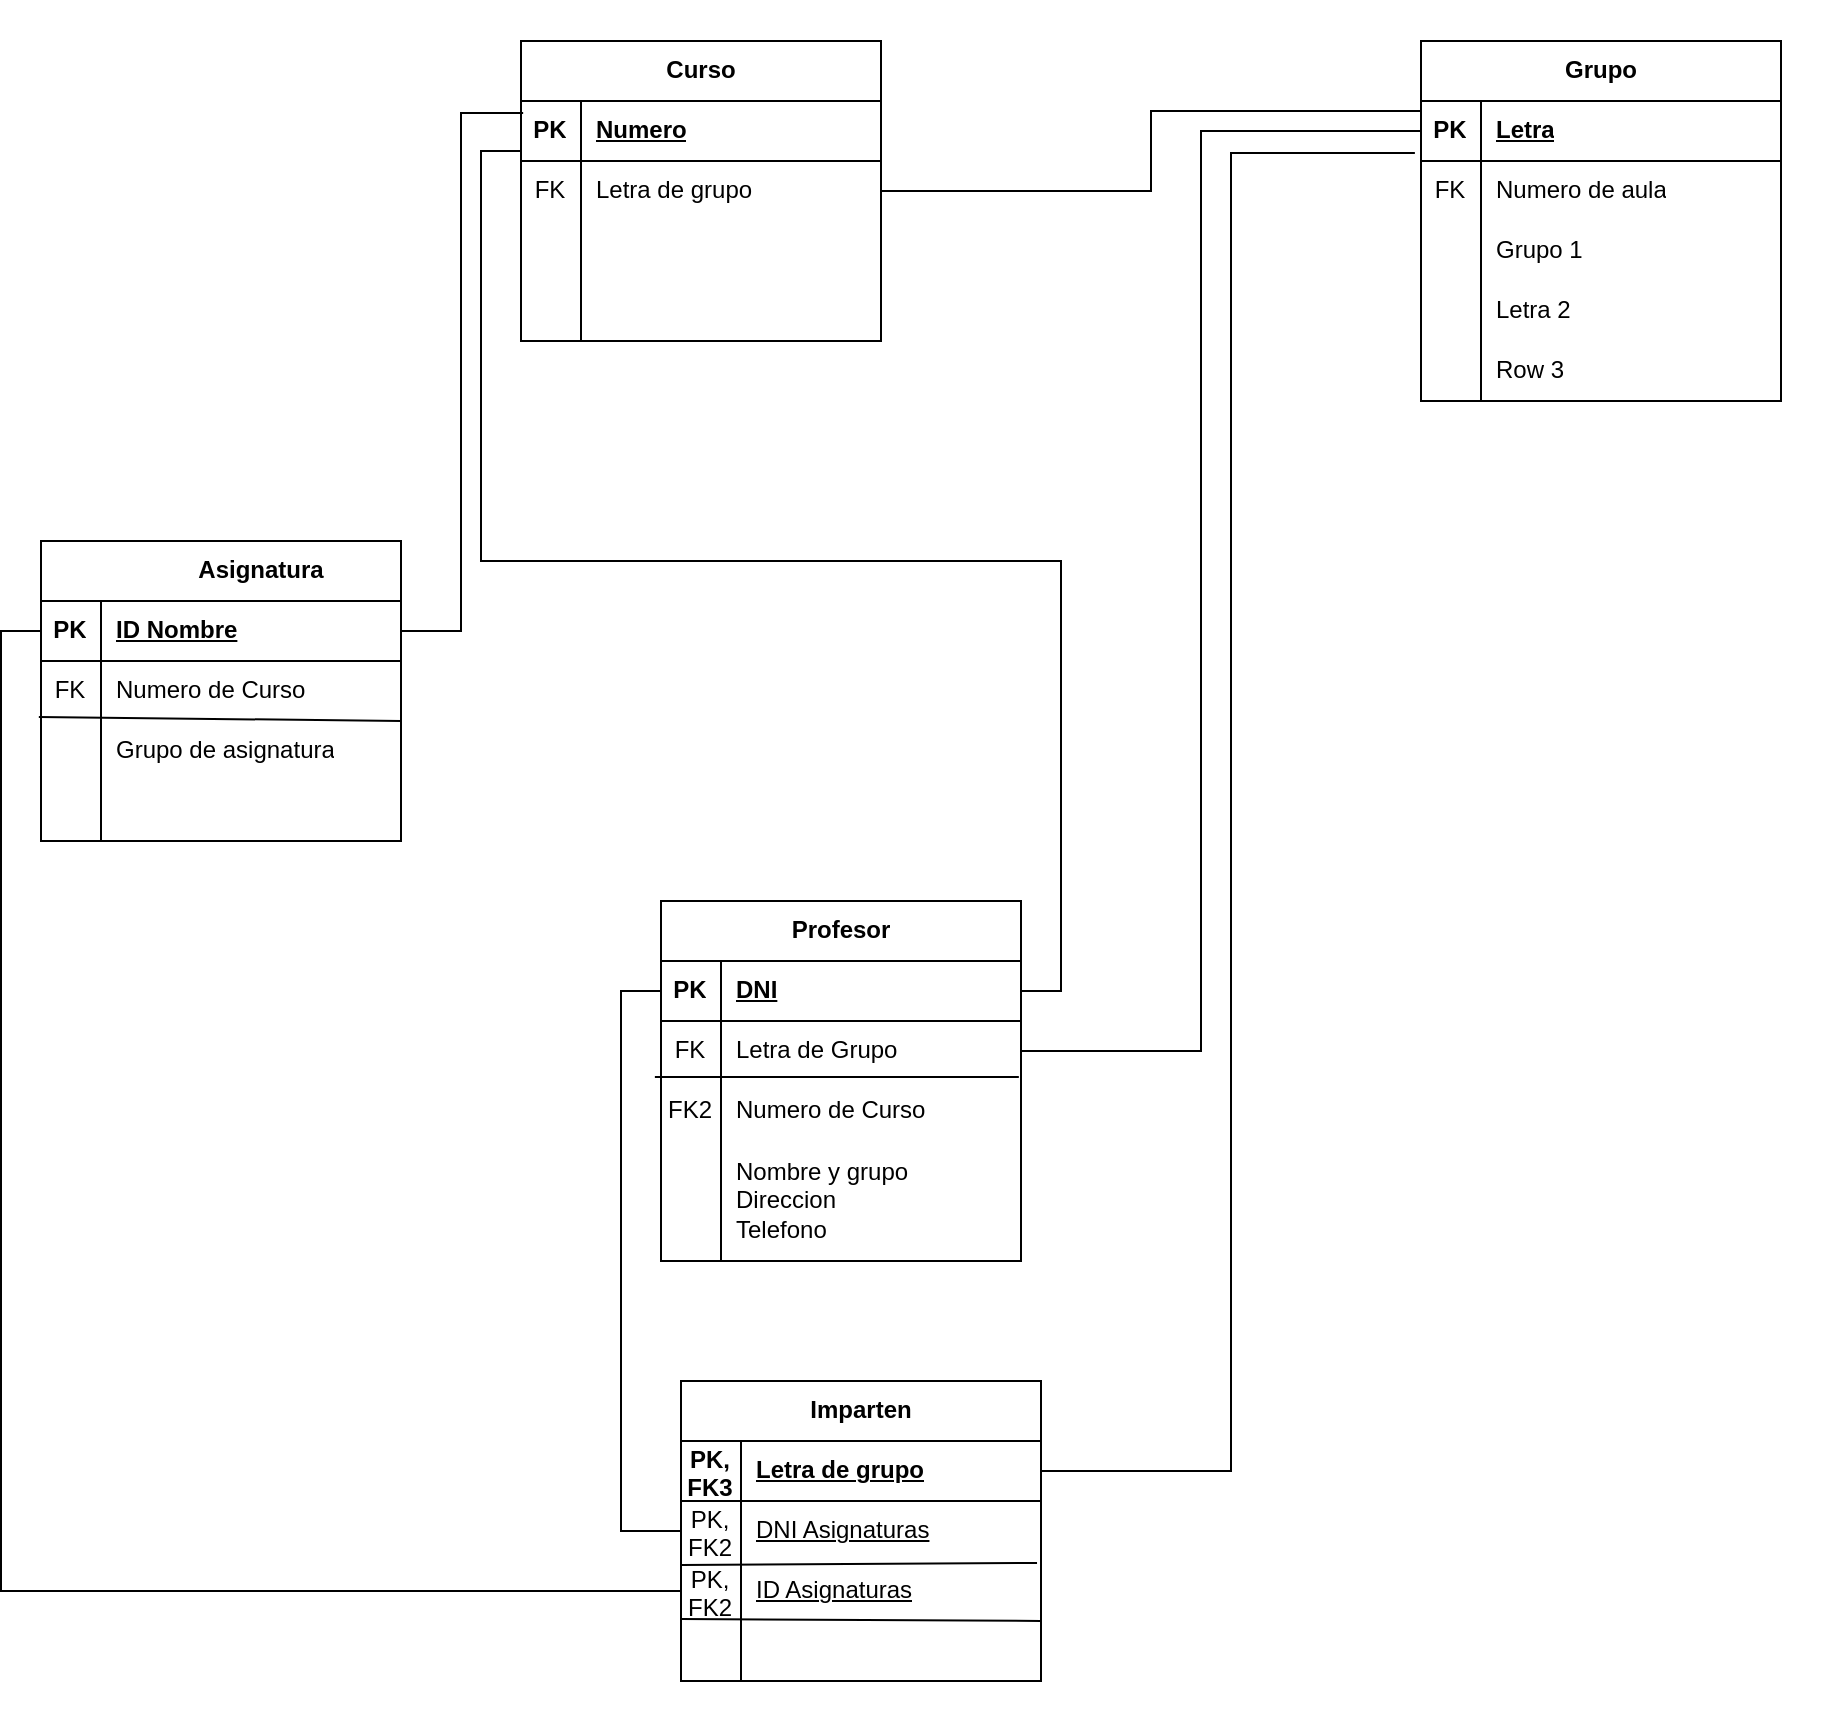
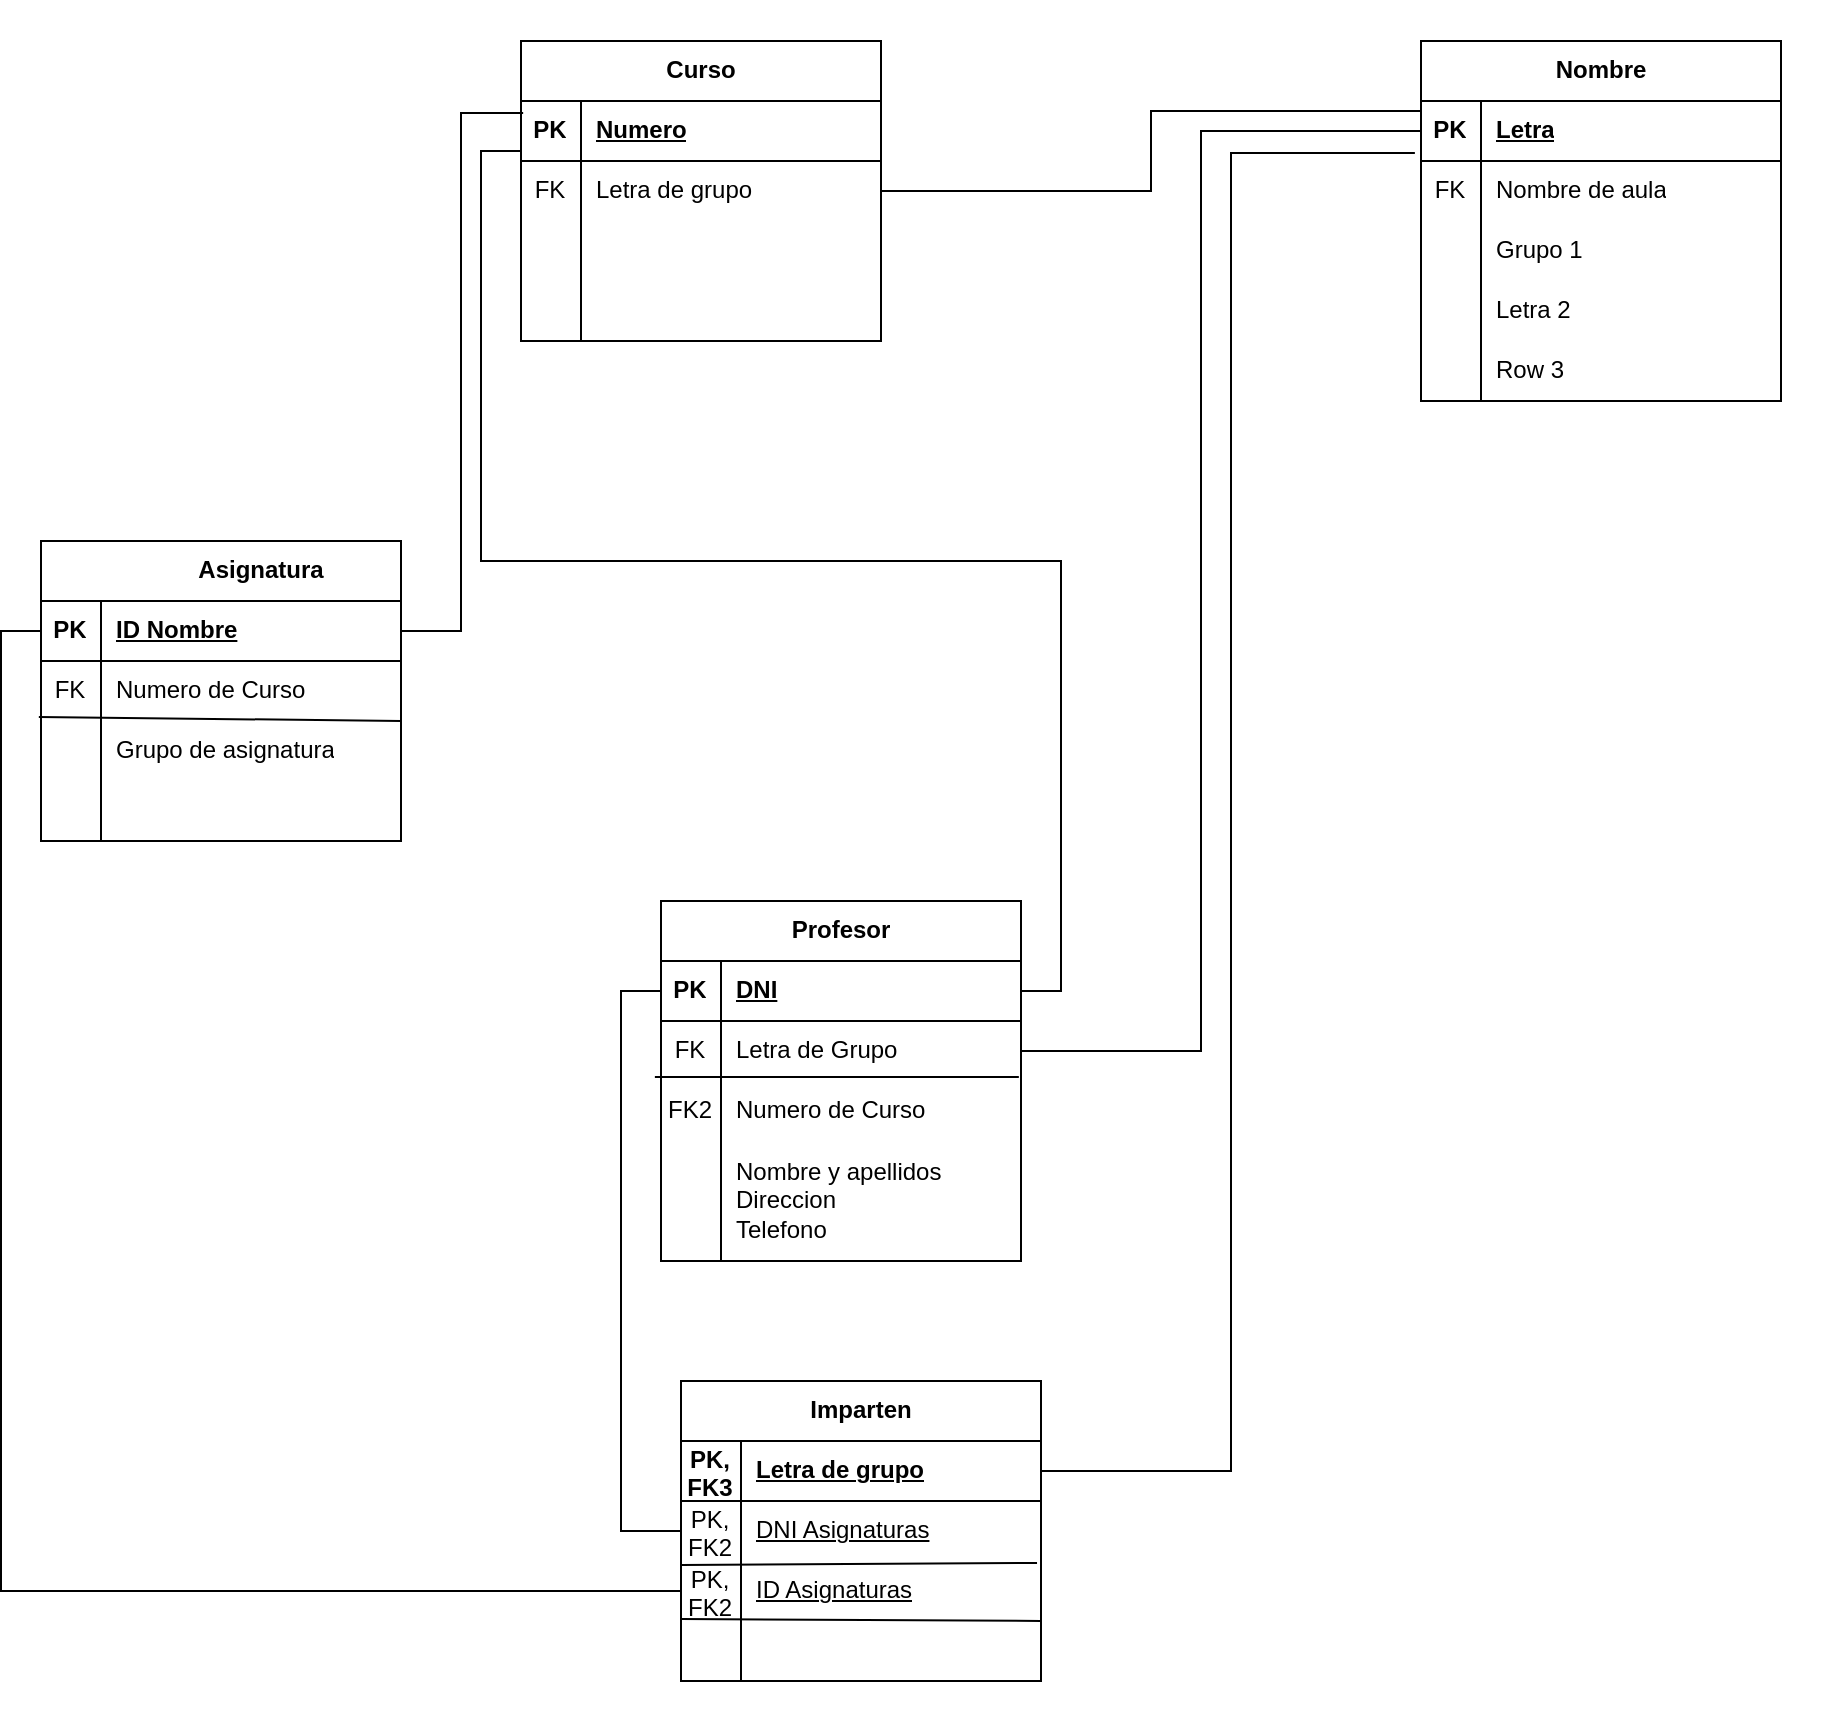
(1602, 71) -> (1602, 71)
(1582, 191) -> (1582, 191)
(825, 1201) -> (842, 1201)
